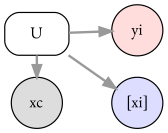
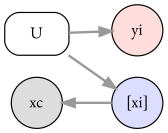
(37, 60) -> (93, 103)
